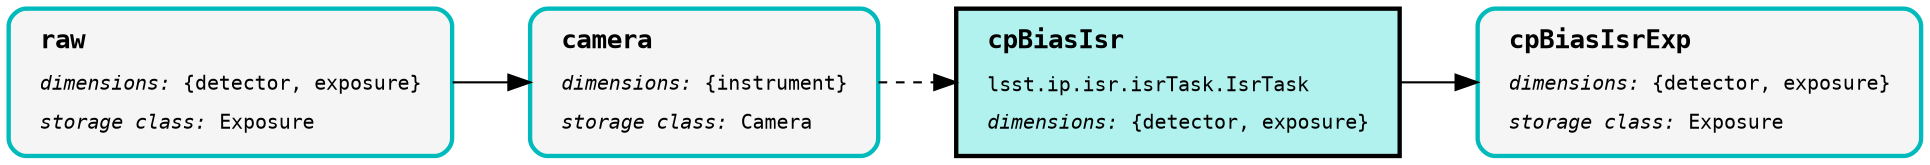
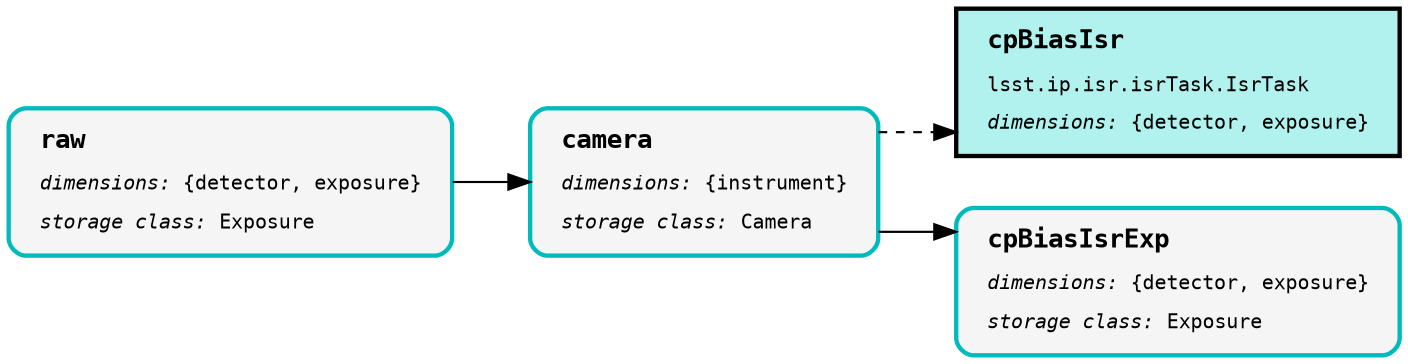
(1428, 82) -> (906, 232)
